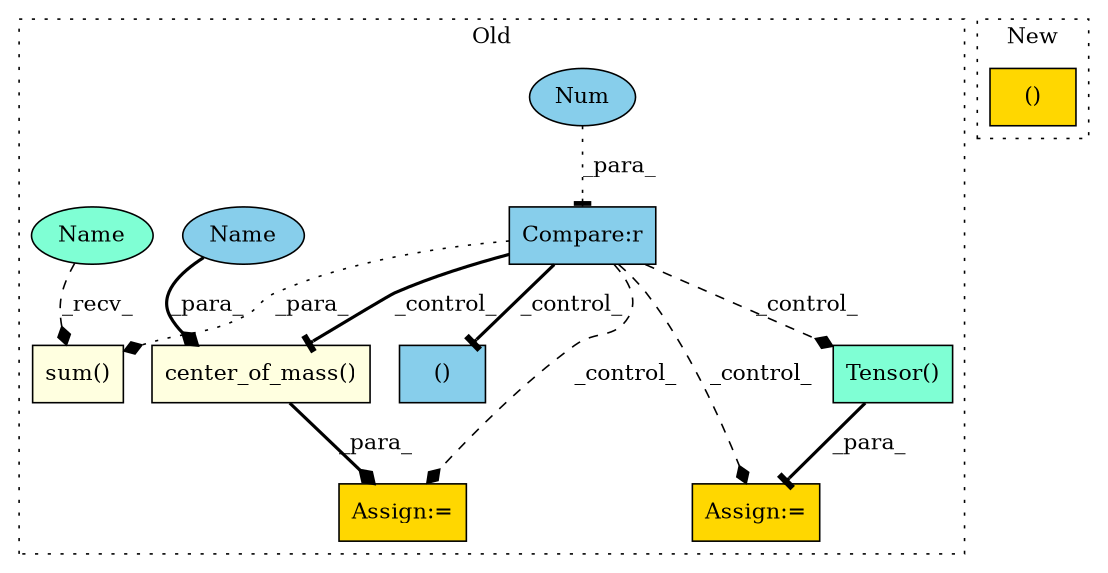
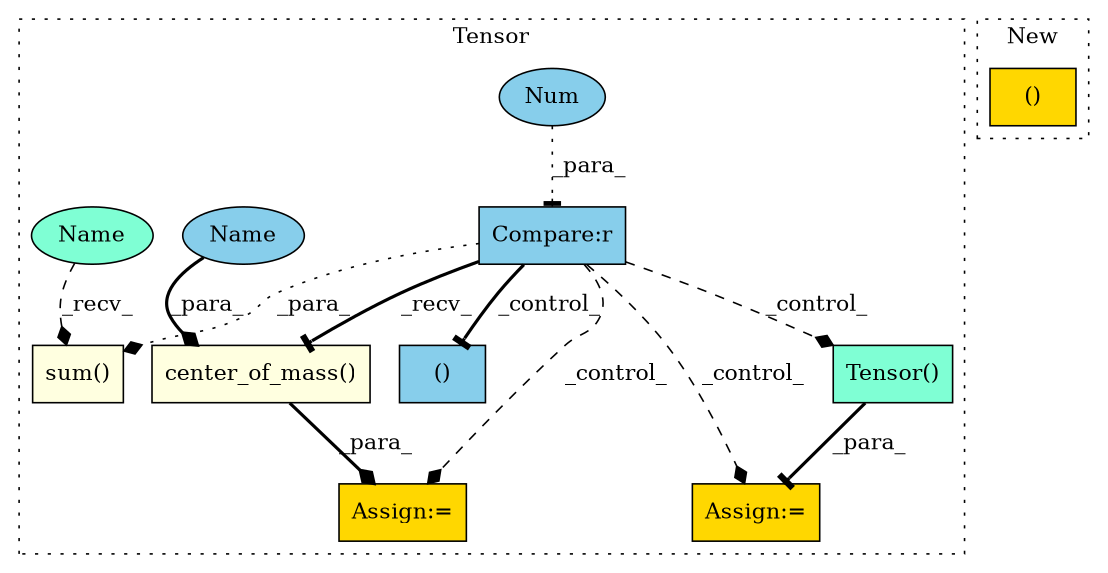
(492, 37) -> (492, 37)
(446, 305) -> (437, 305)
